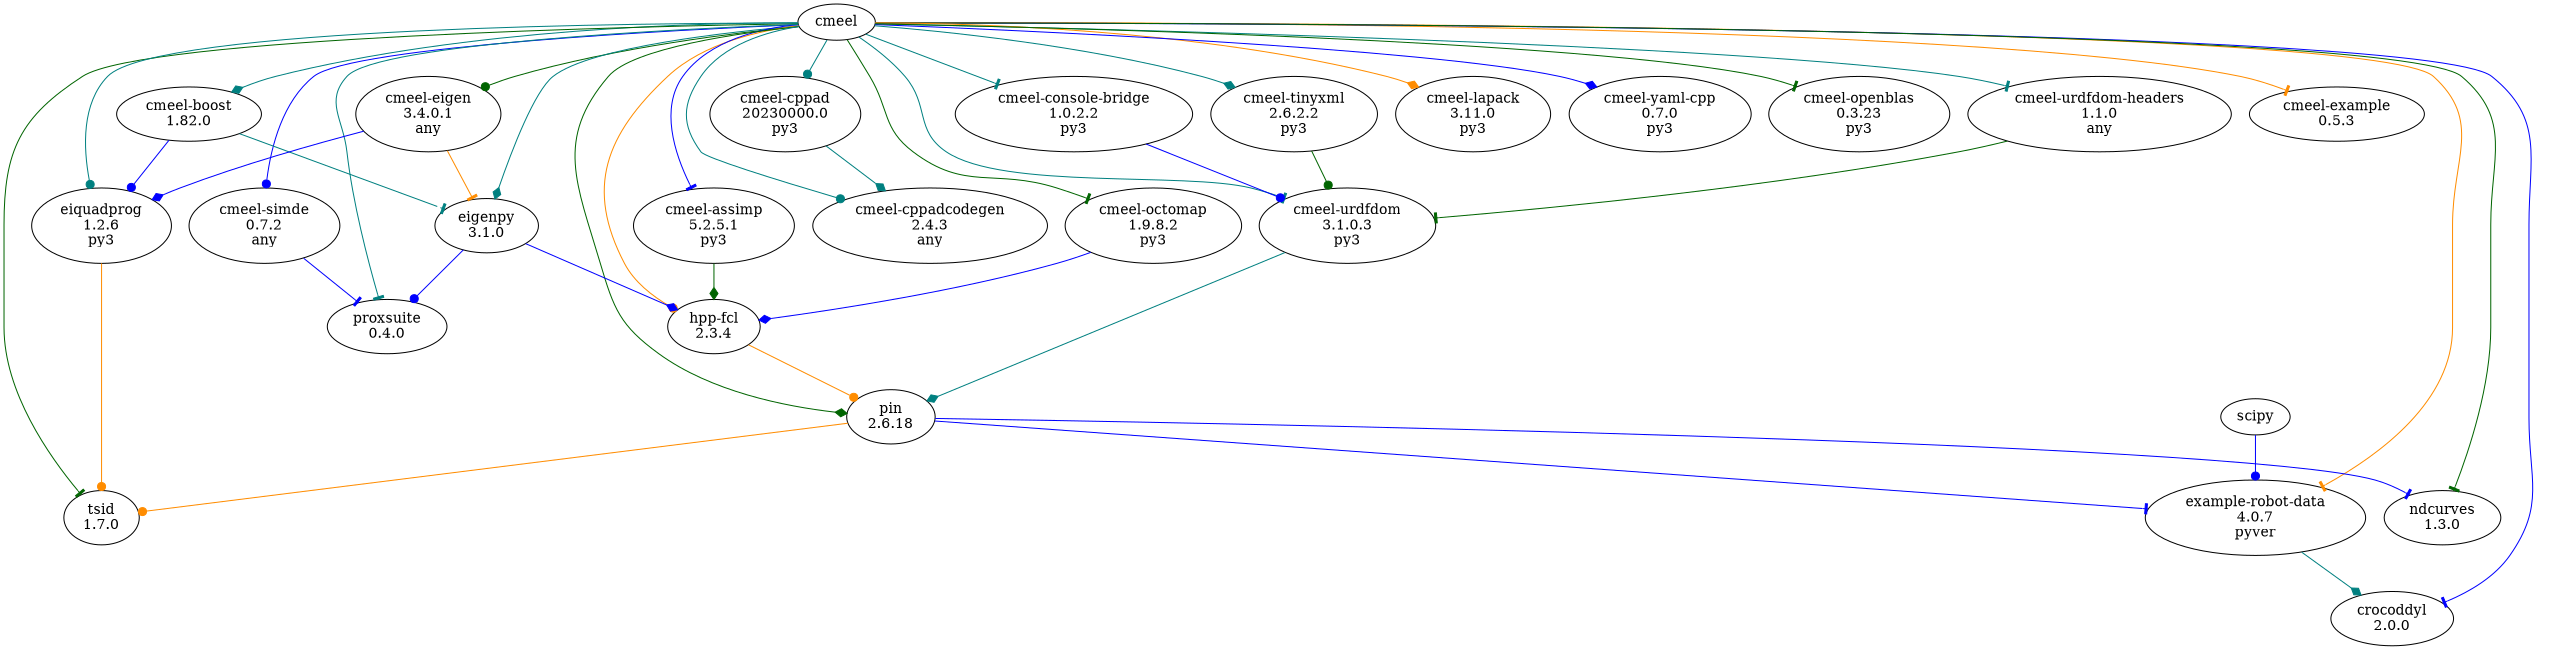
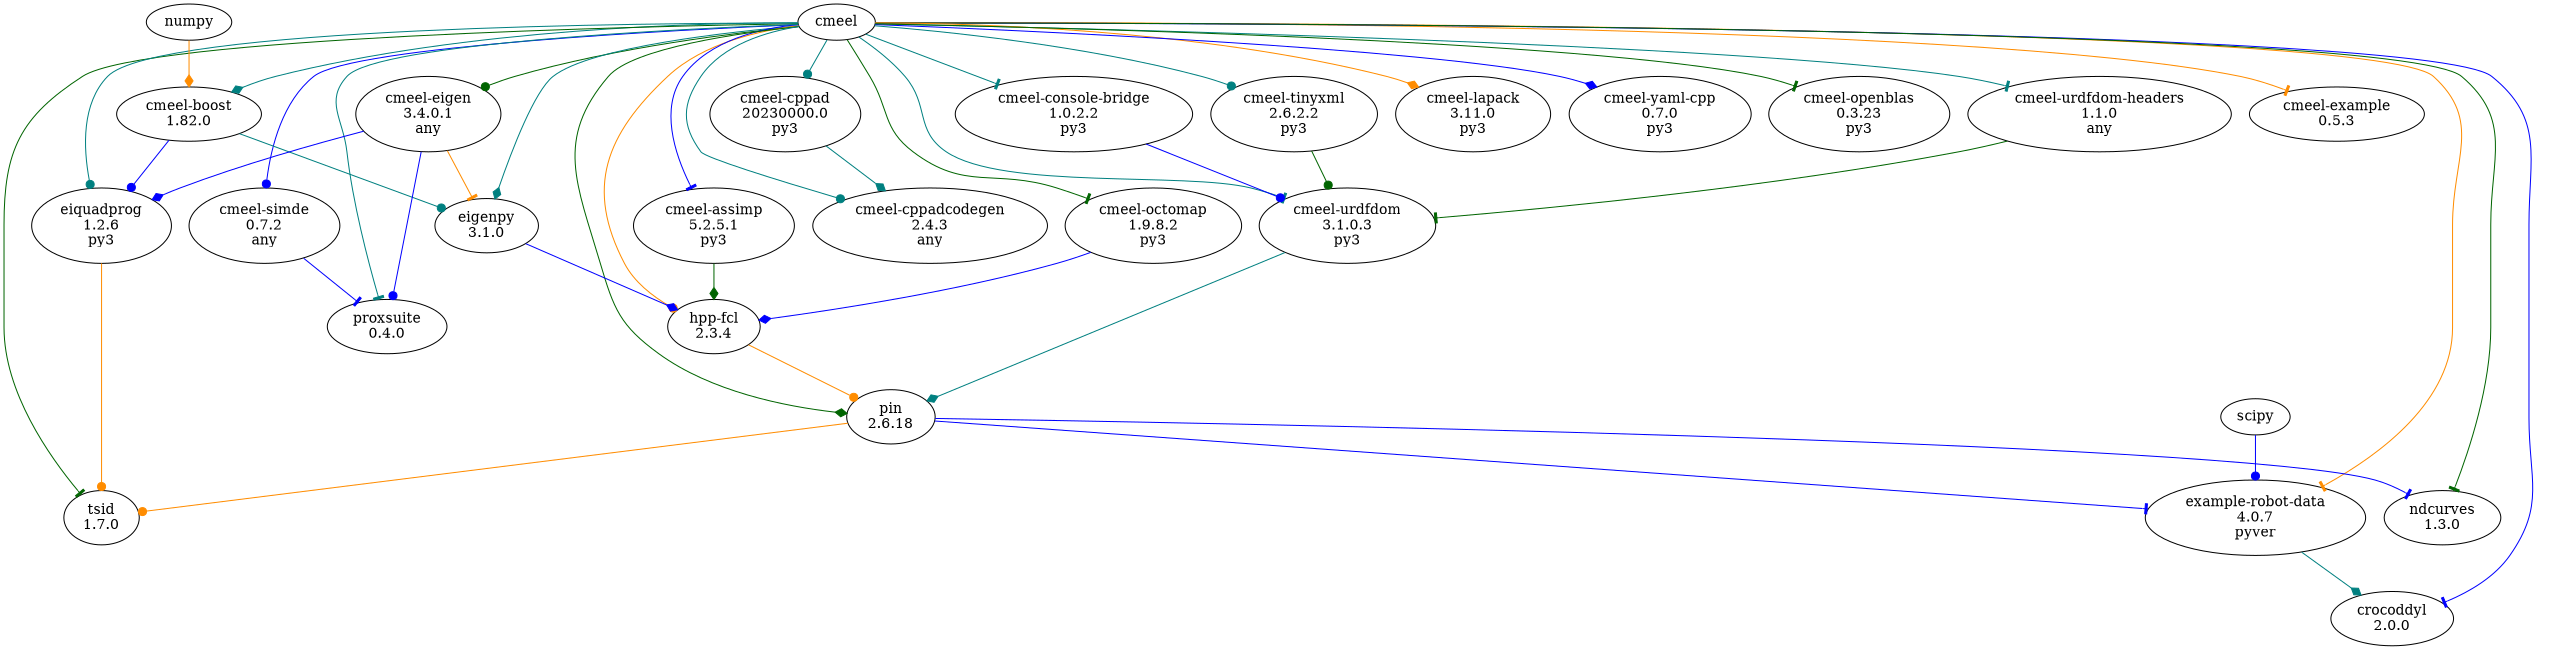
none -> (189, 22)
(1052, 46) -> (1052, 46)
(338, 170) -> (338, 170)
(440, 273) -> (408, 222)
